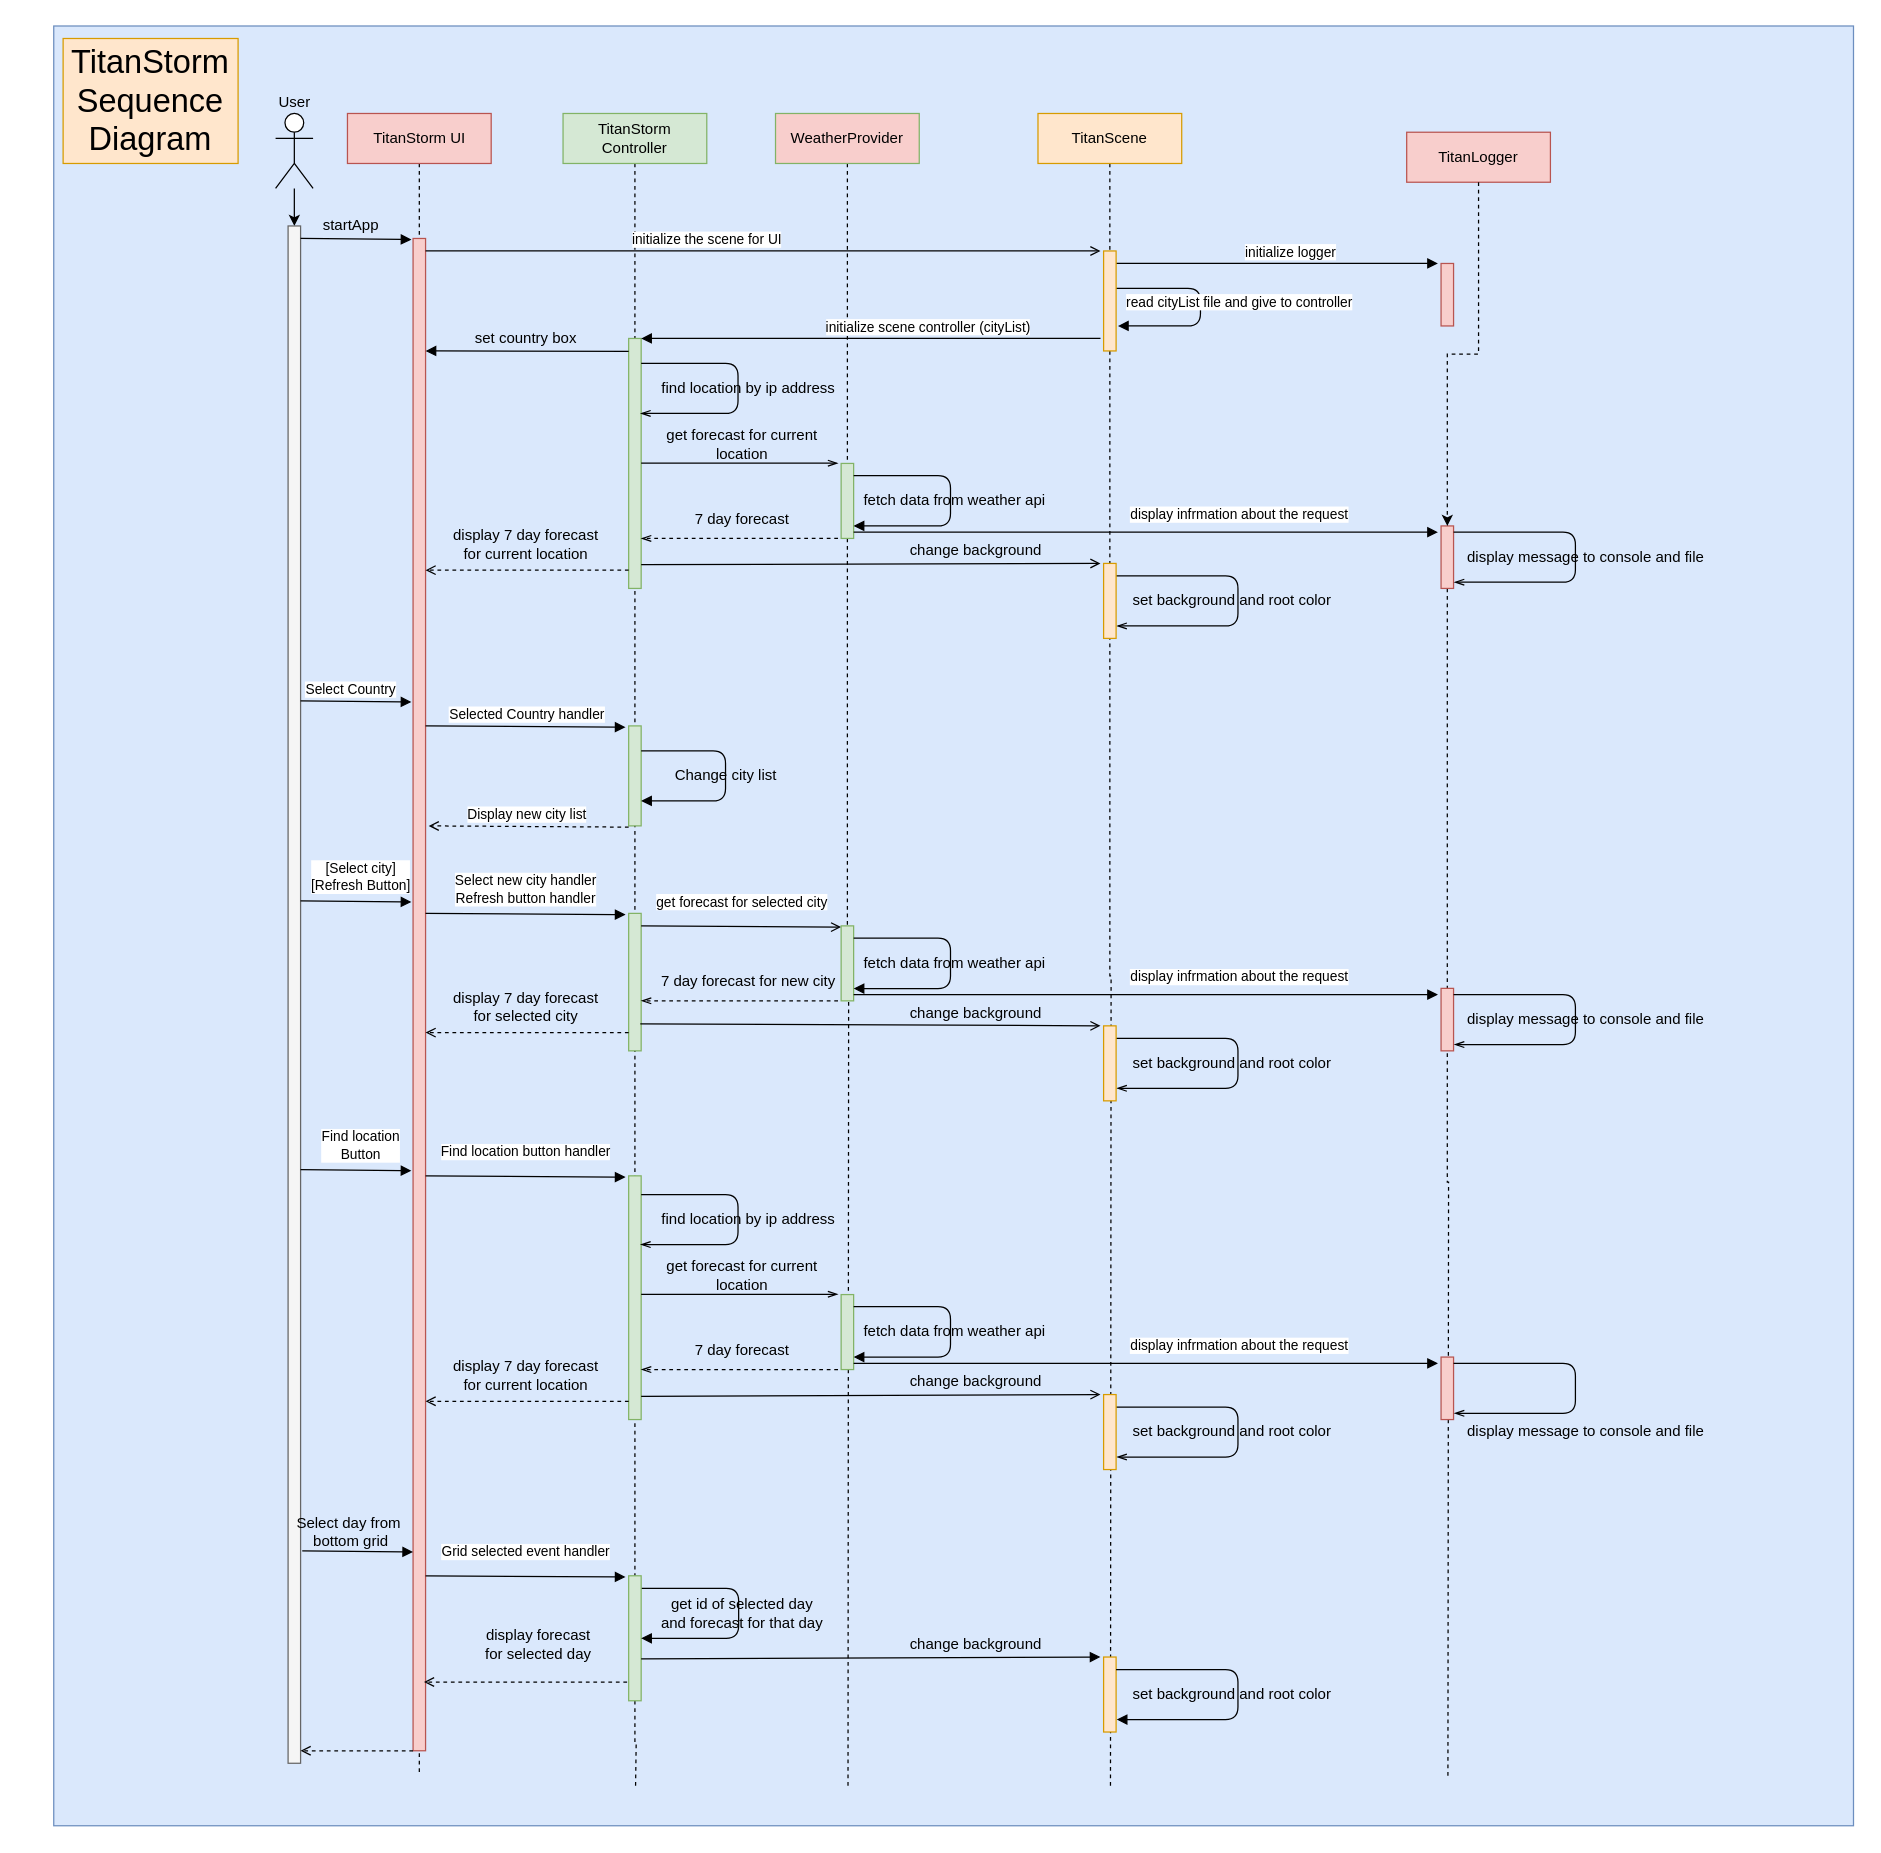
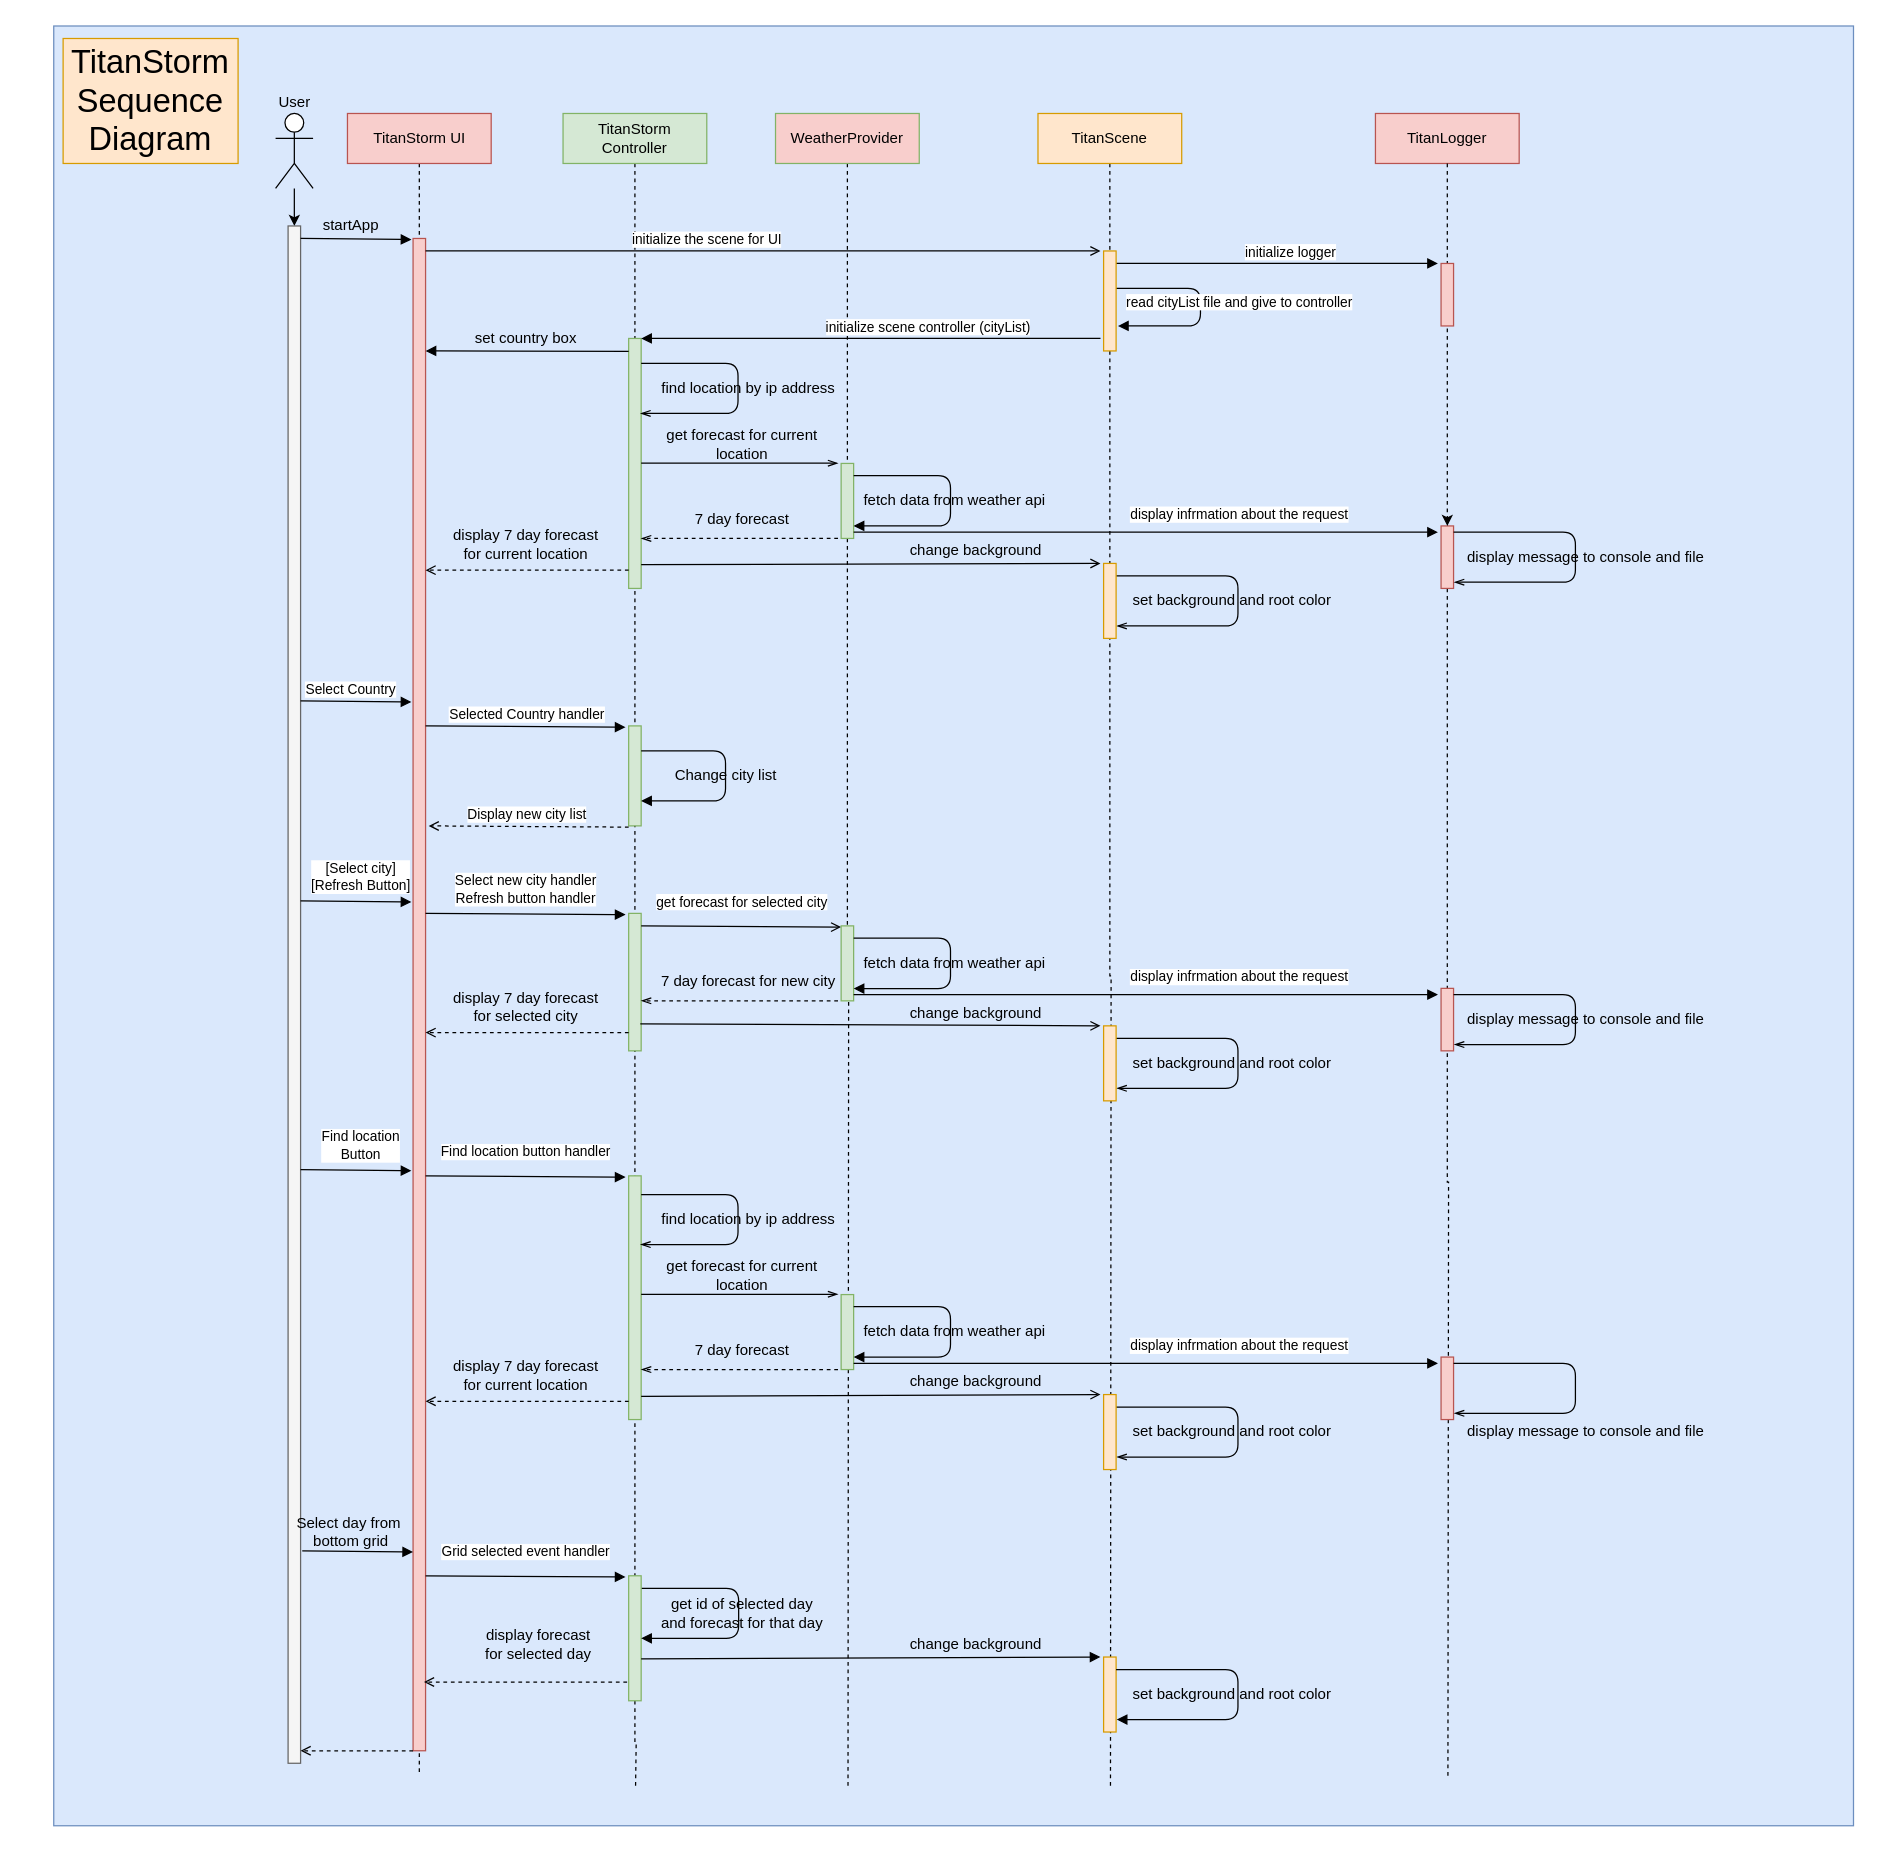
(1479, 157) -> (1448, 138)
